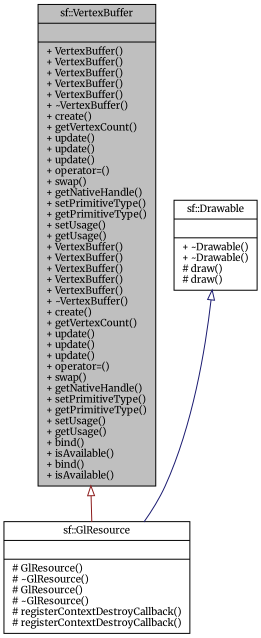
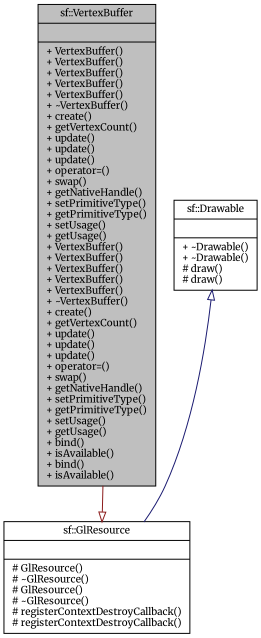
(91, 509) -> (103, 499)
